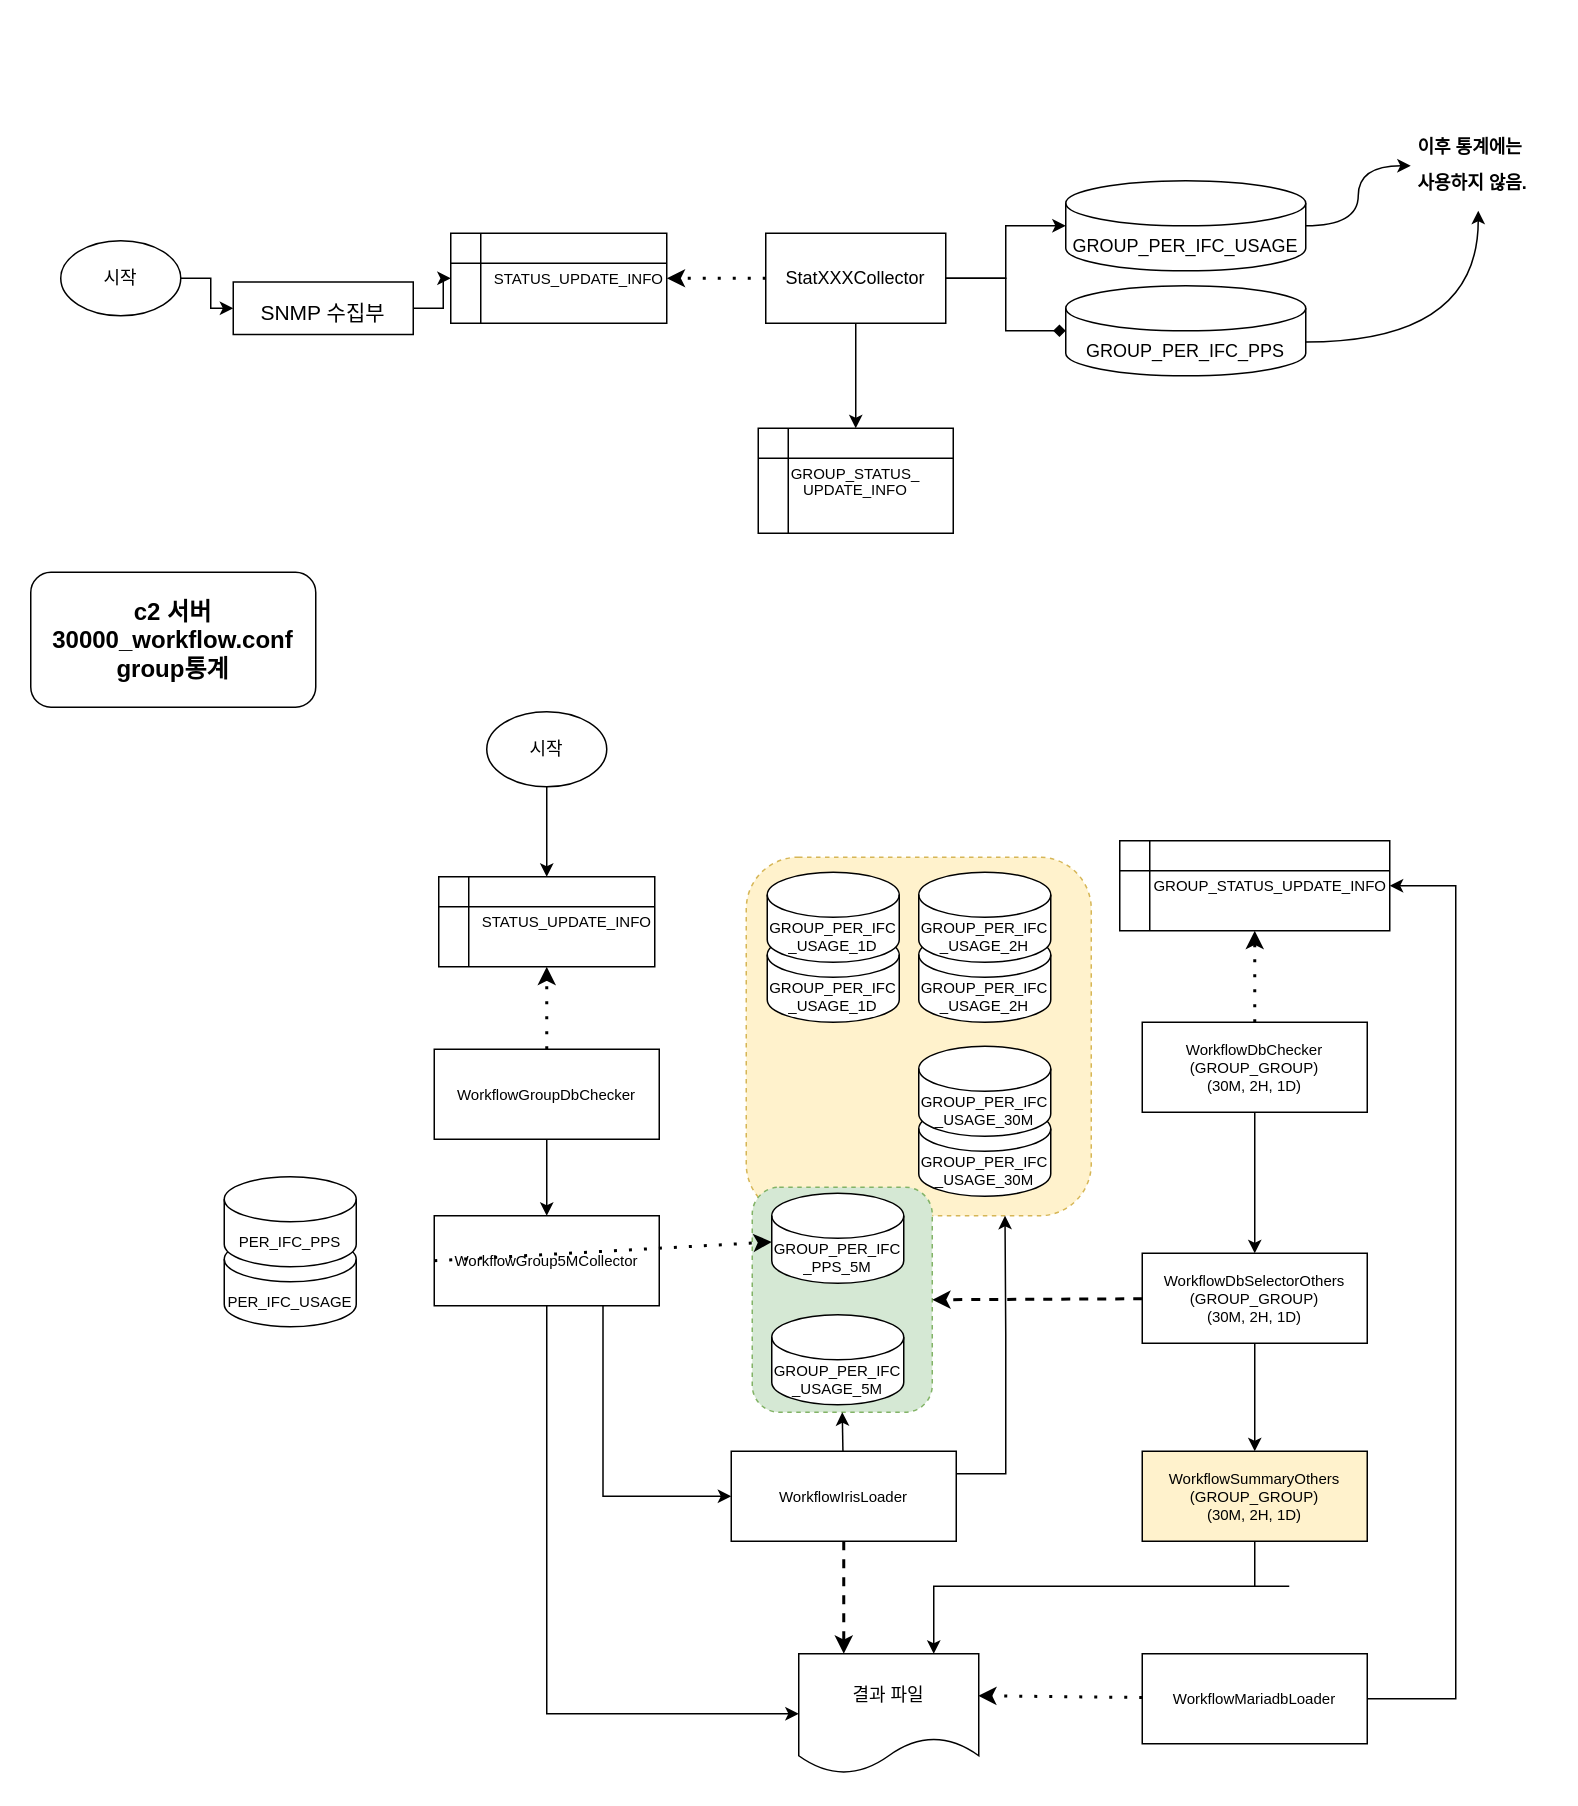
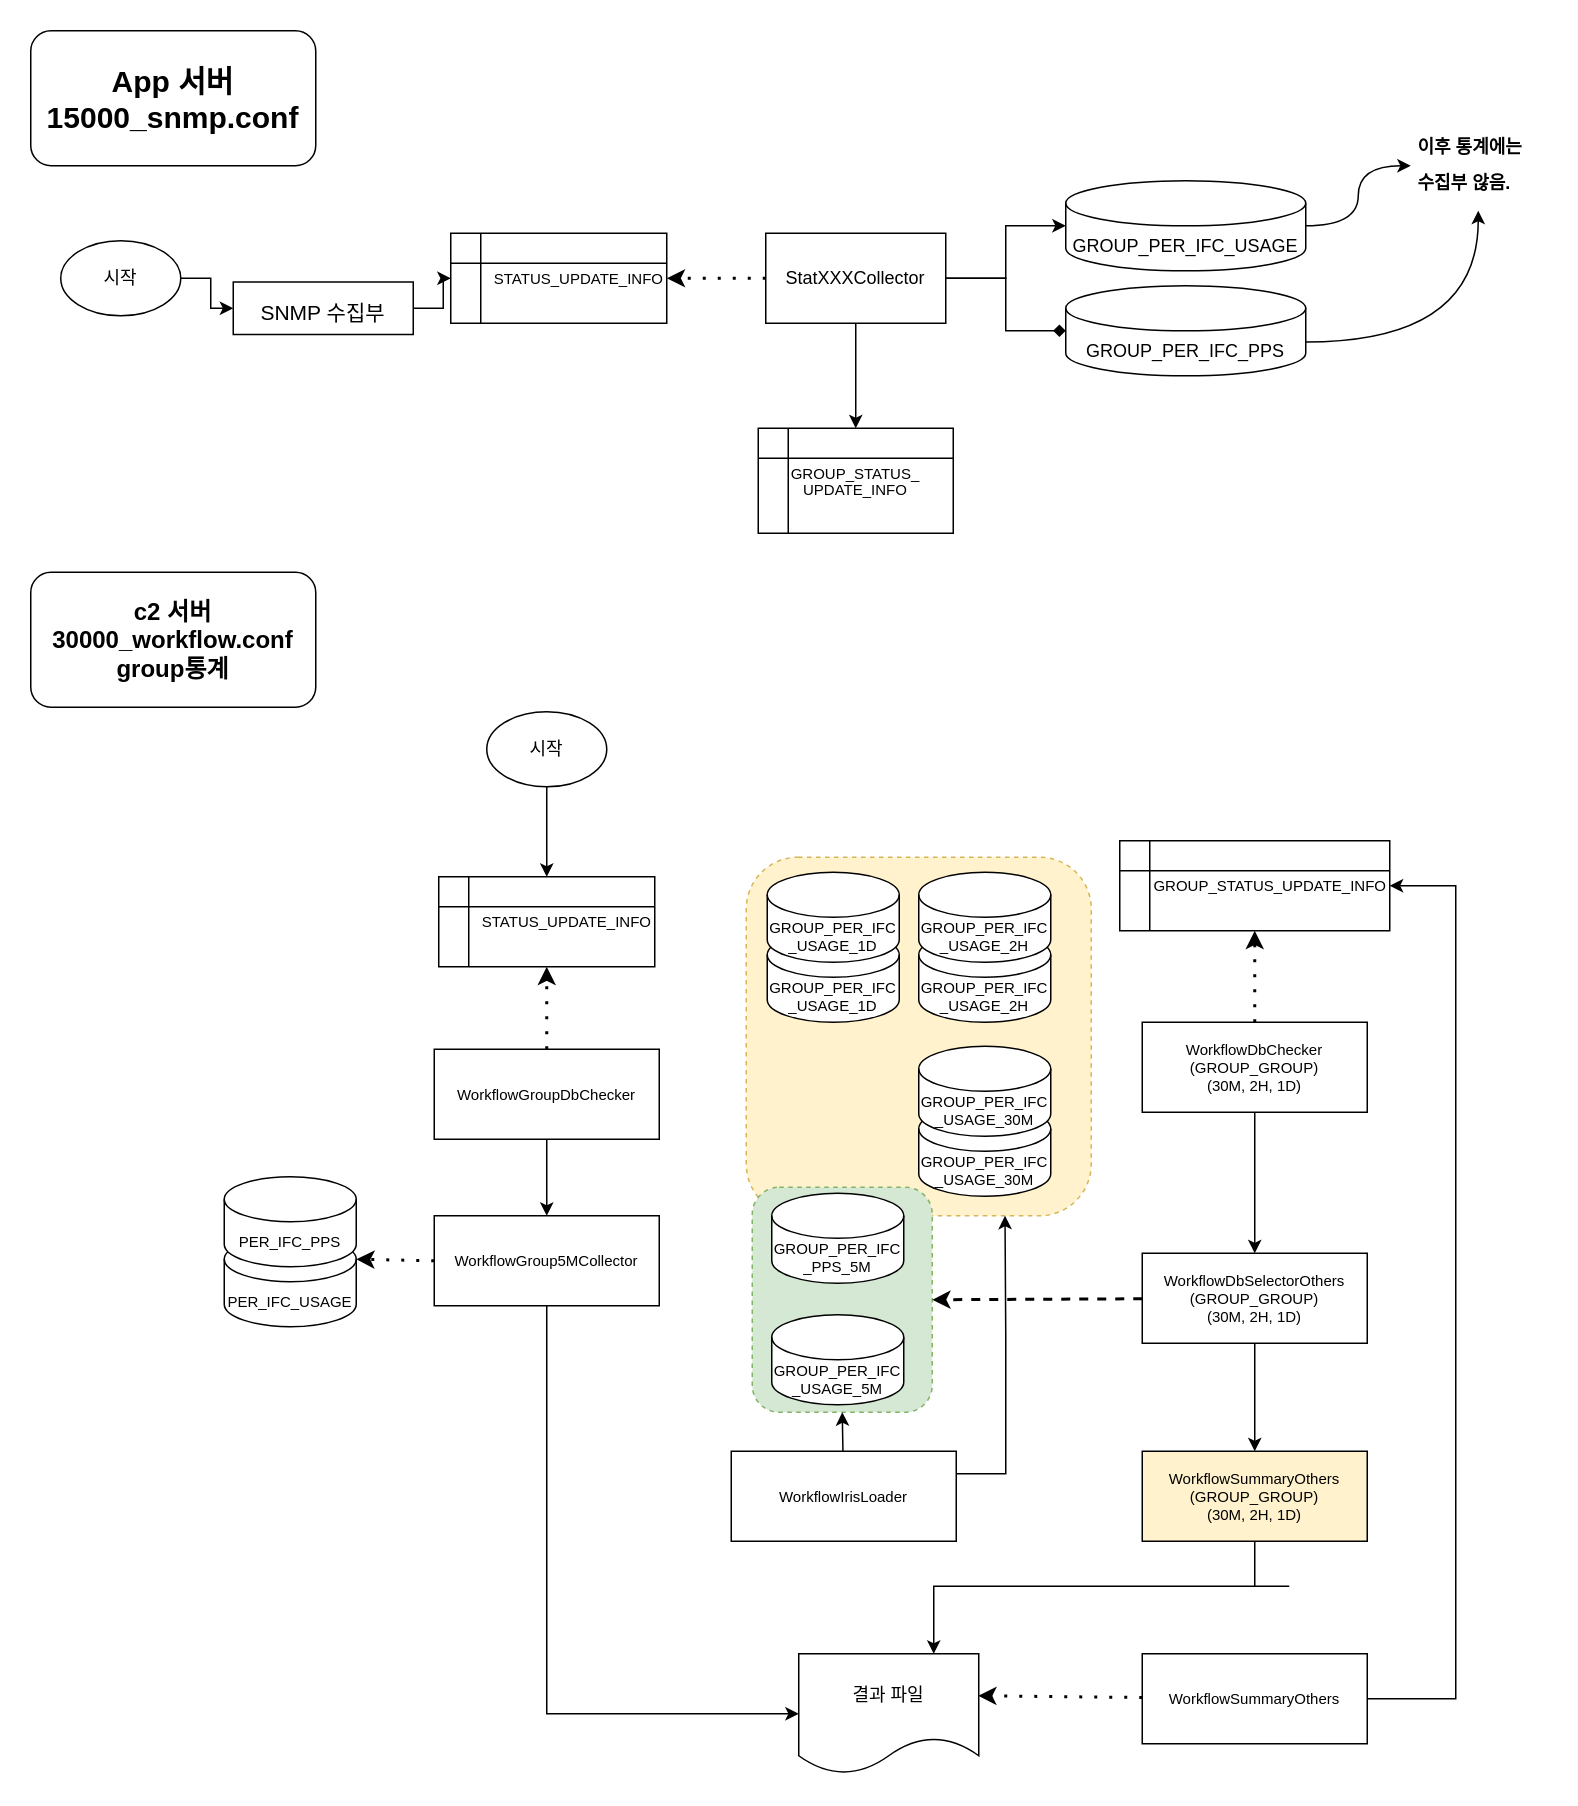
none -> (173, 98)
(1480, 124) -> (1480, 124)
(753, 1243) -> (417, 1260)
(603, 1460) -> none
(844, 1593) -> none
(1255, 1699) -> (1255, 1699)
